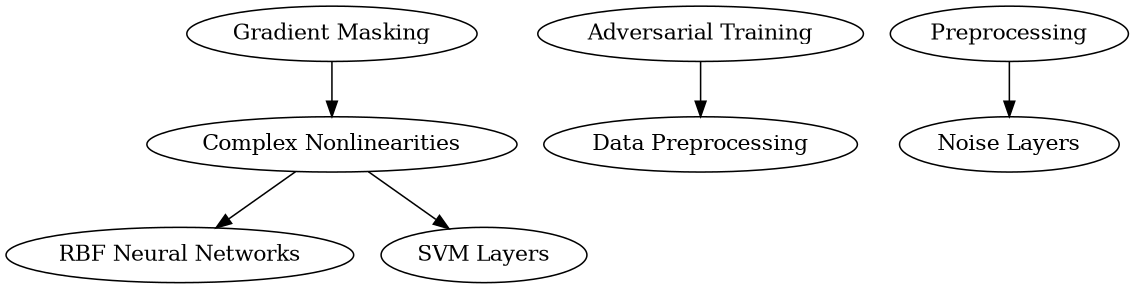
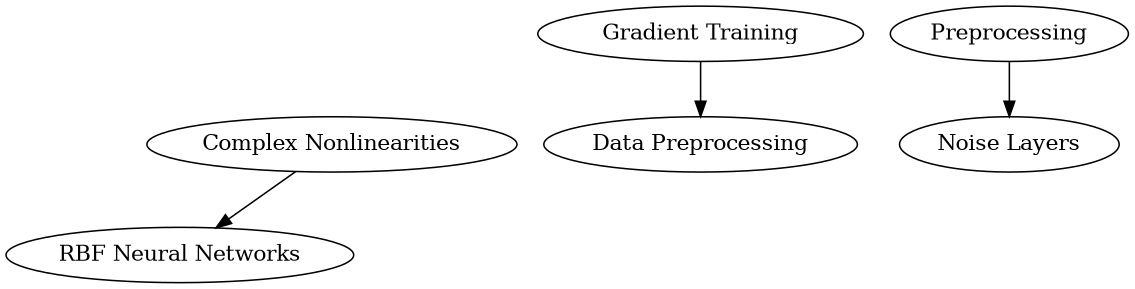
(332, 34) -> none
(701, 34) -> (701, 34)
(484, 255) -> none
